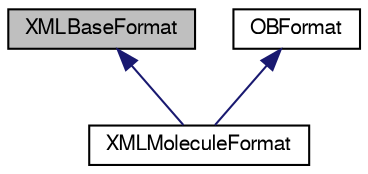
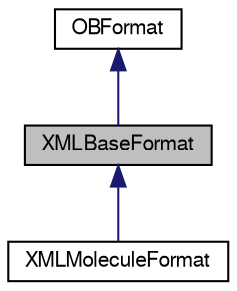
(241, 95) -> (118, 98)
